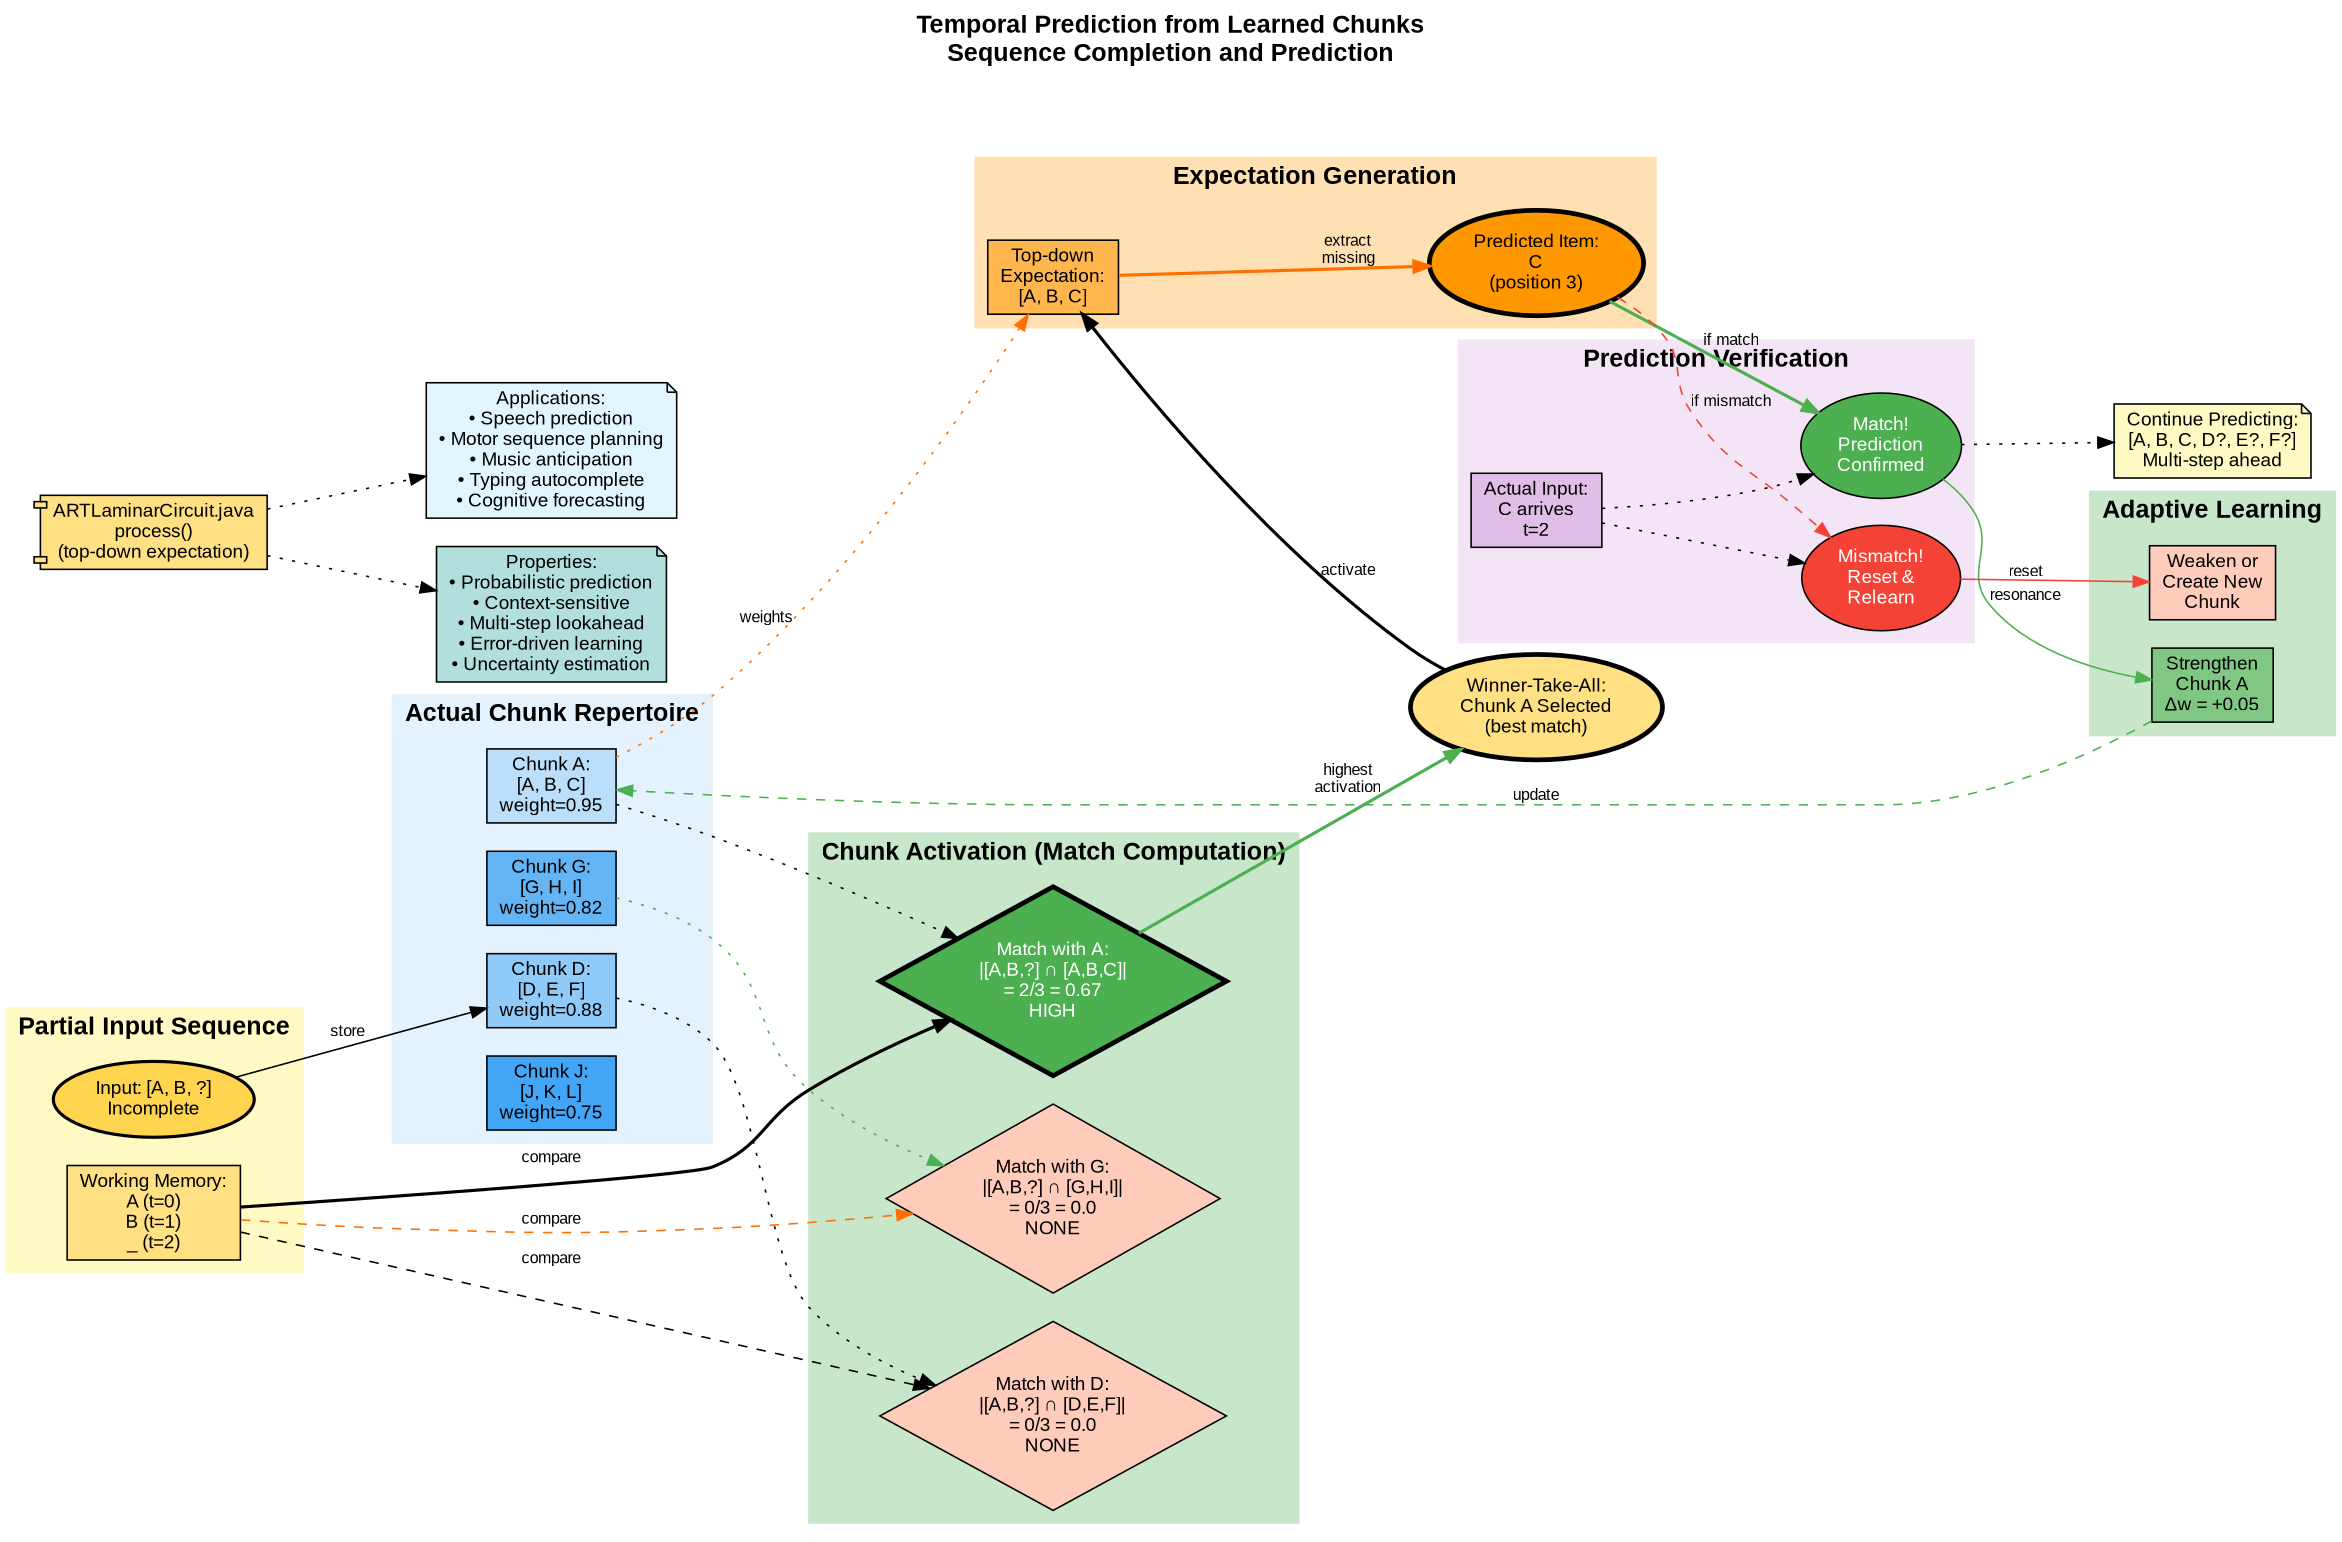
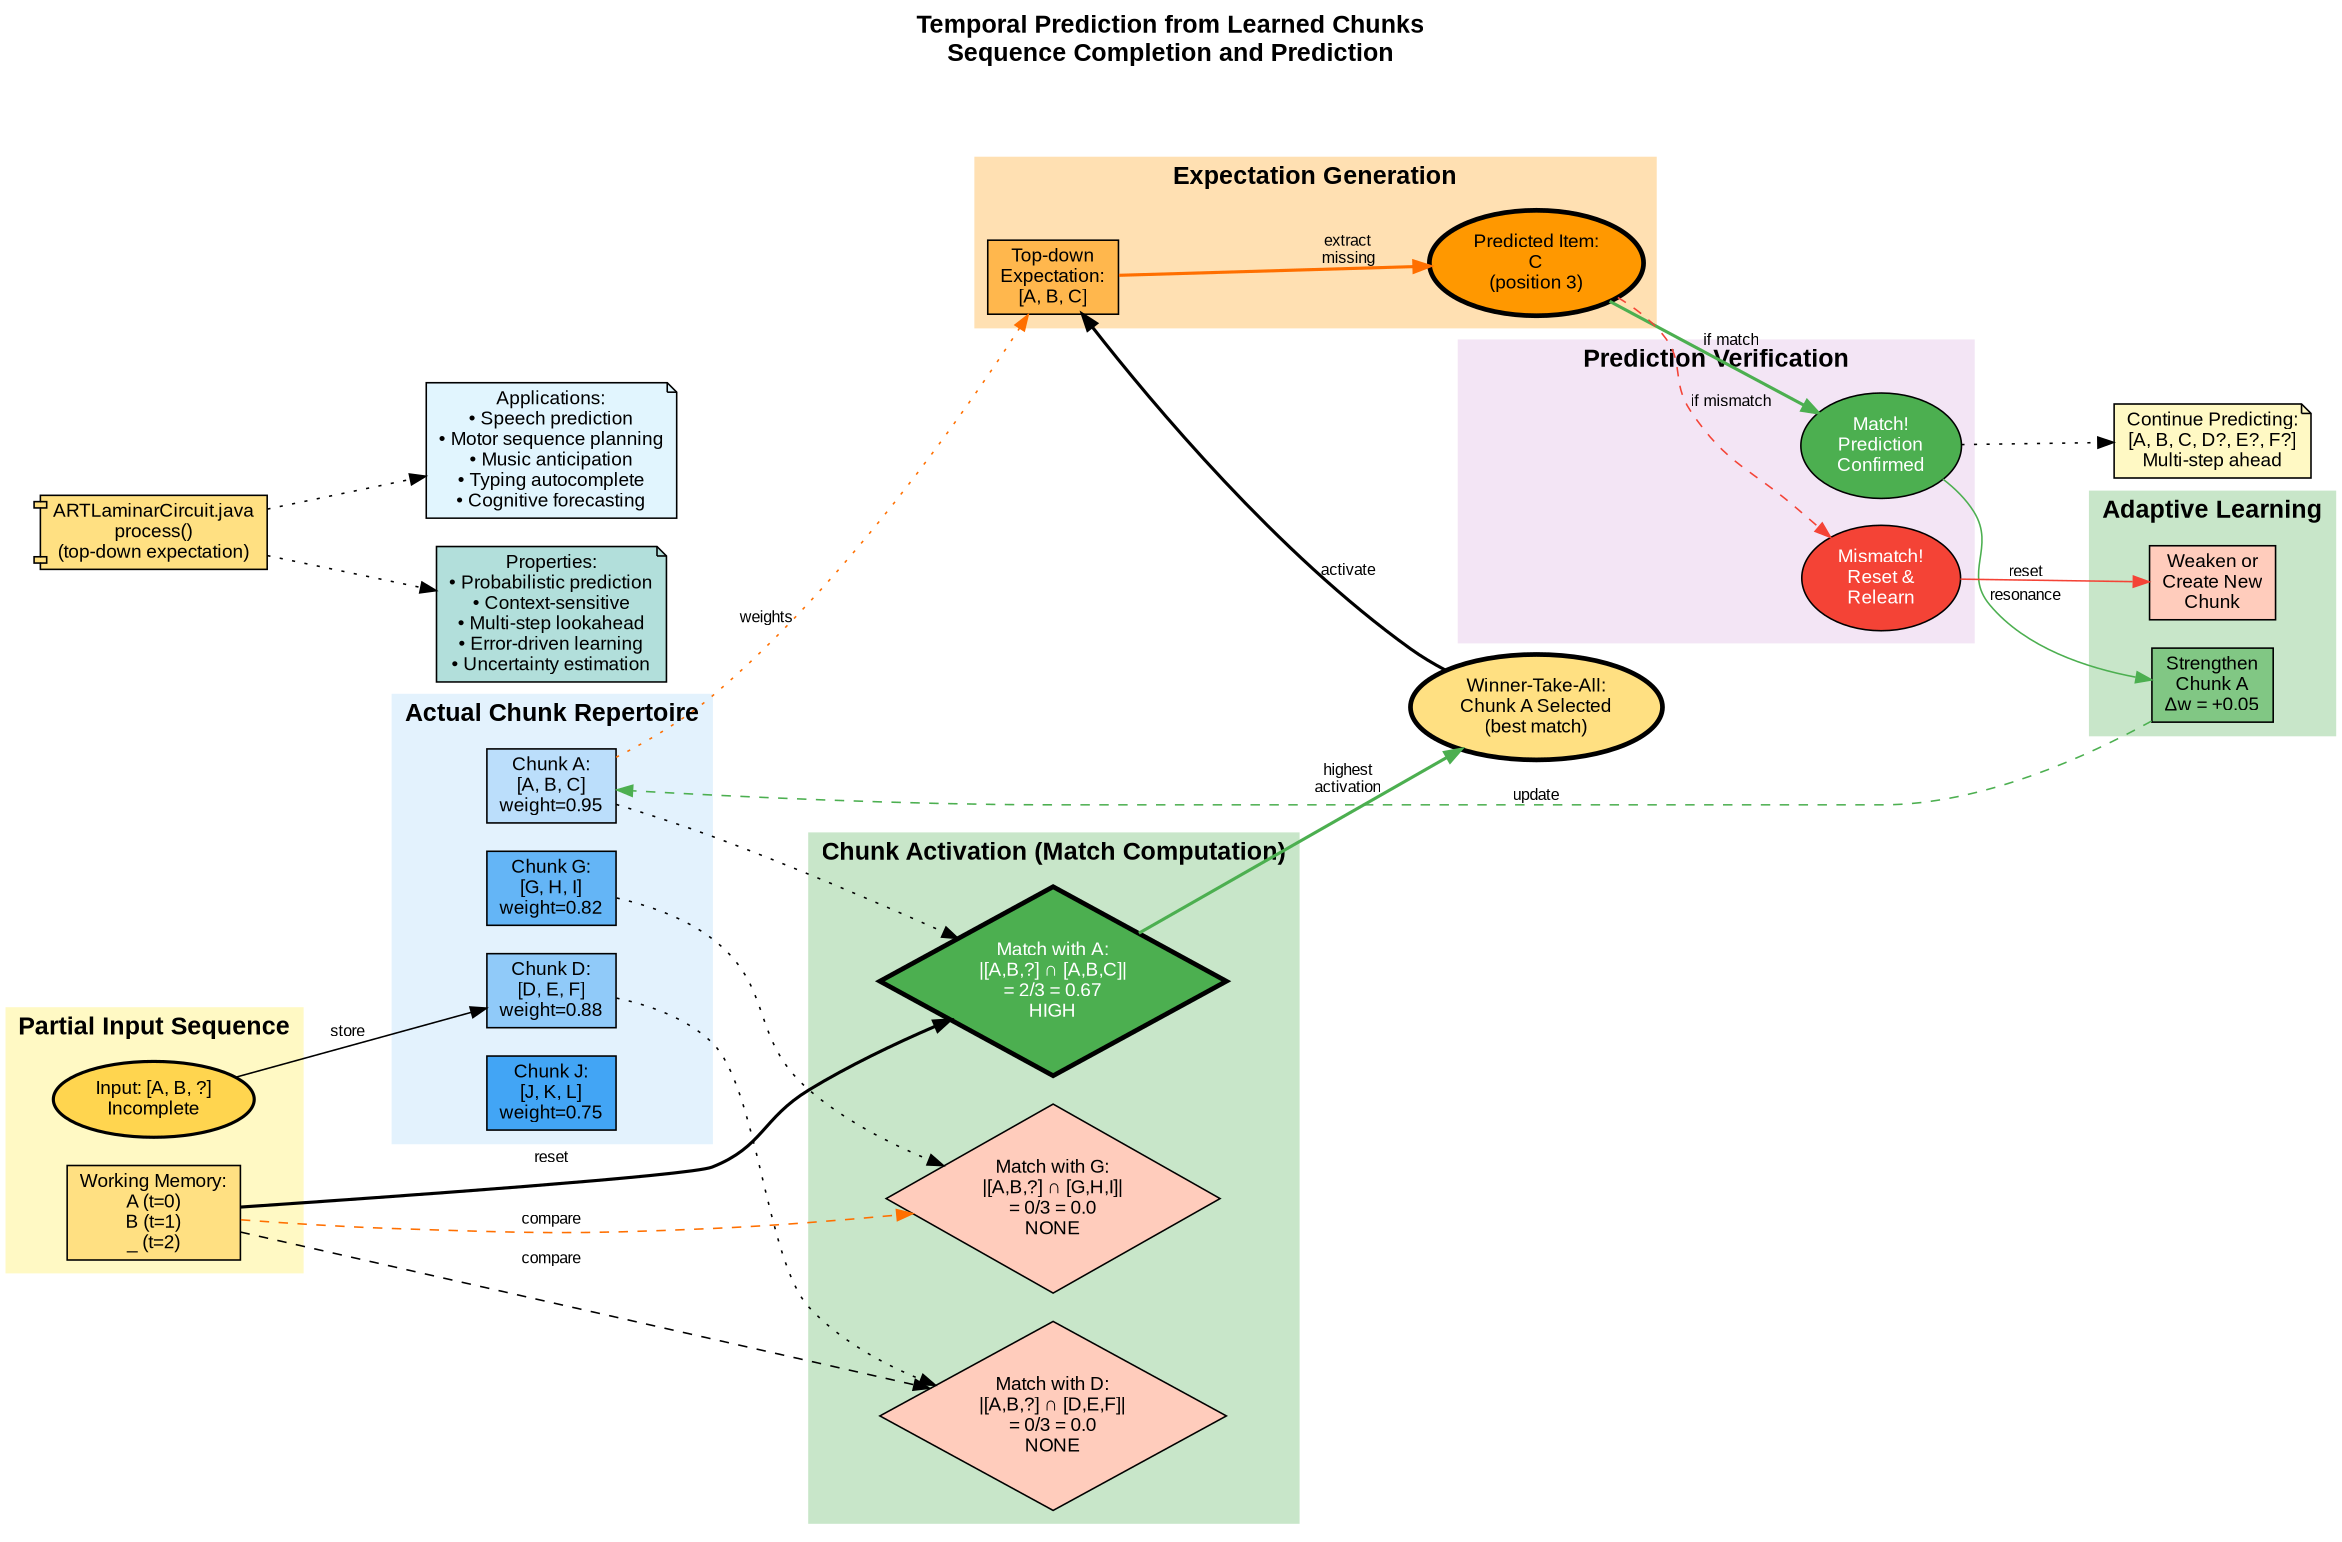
(1536, 510) -> none
(768, 1030) -> (768, 1030)
(551, 1158) -> (551, 1158)
